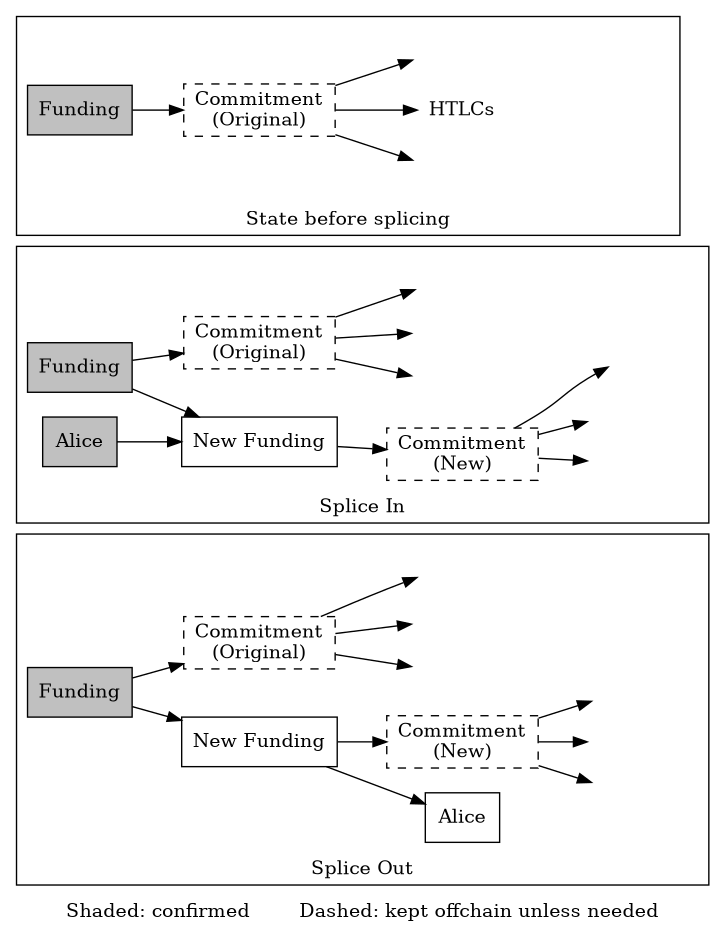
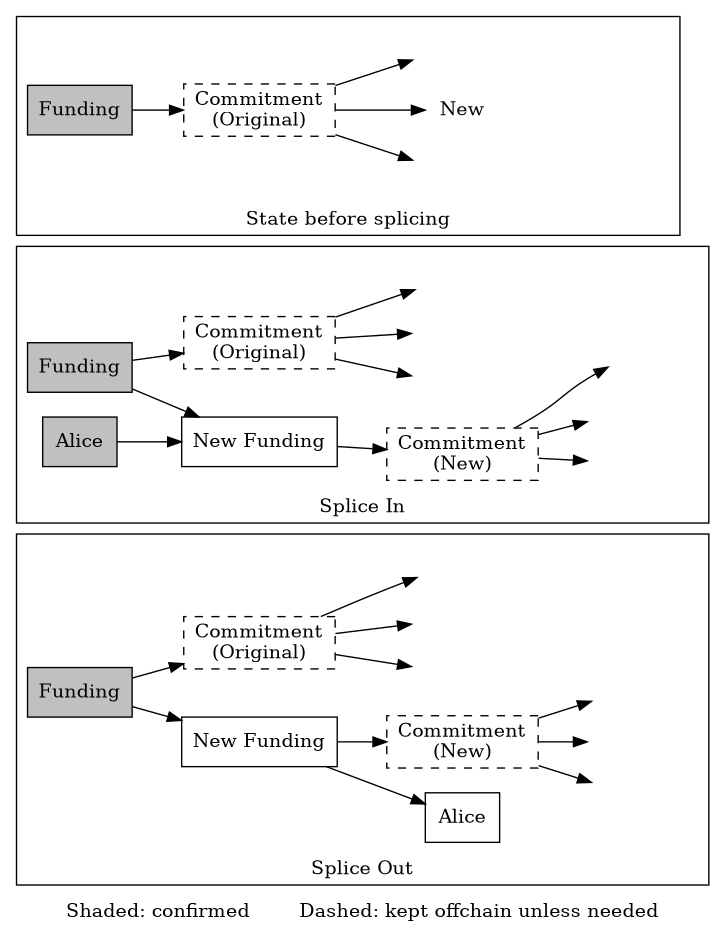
(462, 110) -> (462, 110)
